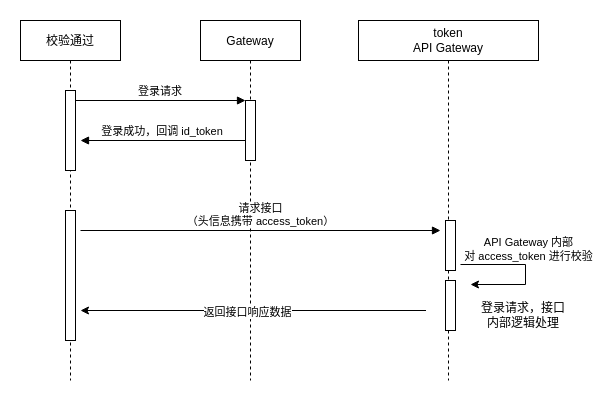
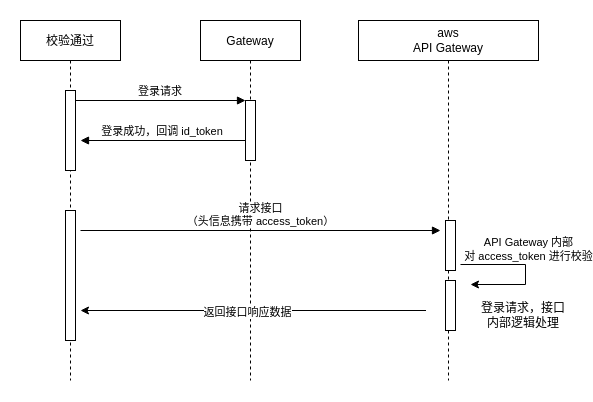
(449, 41) -> (449, 41)
